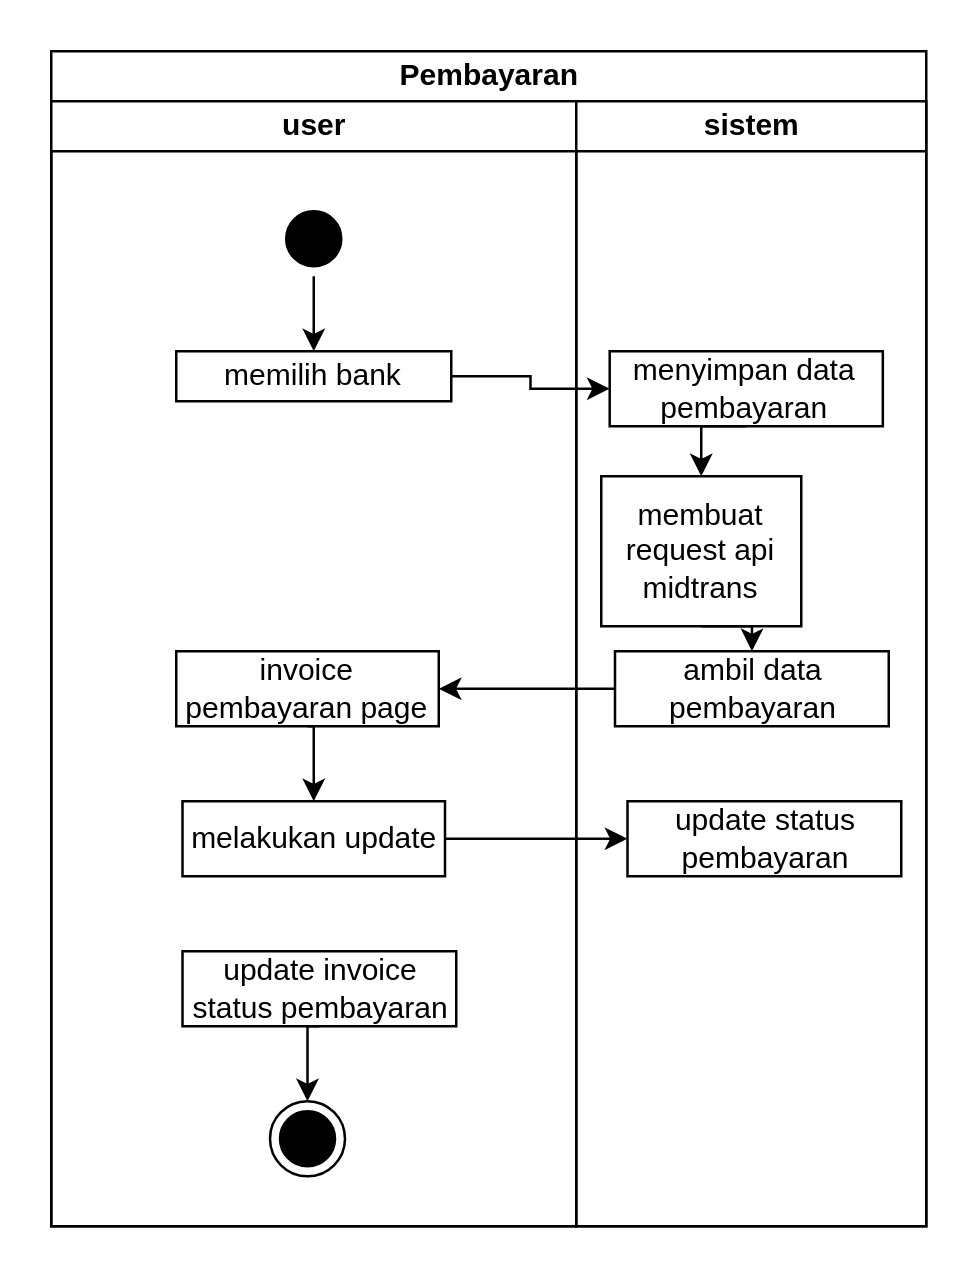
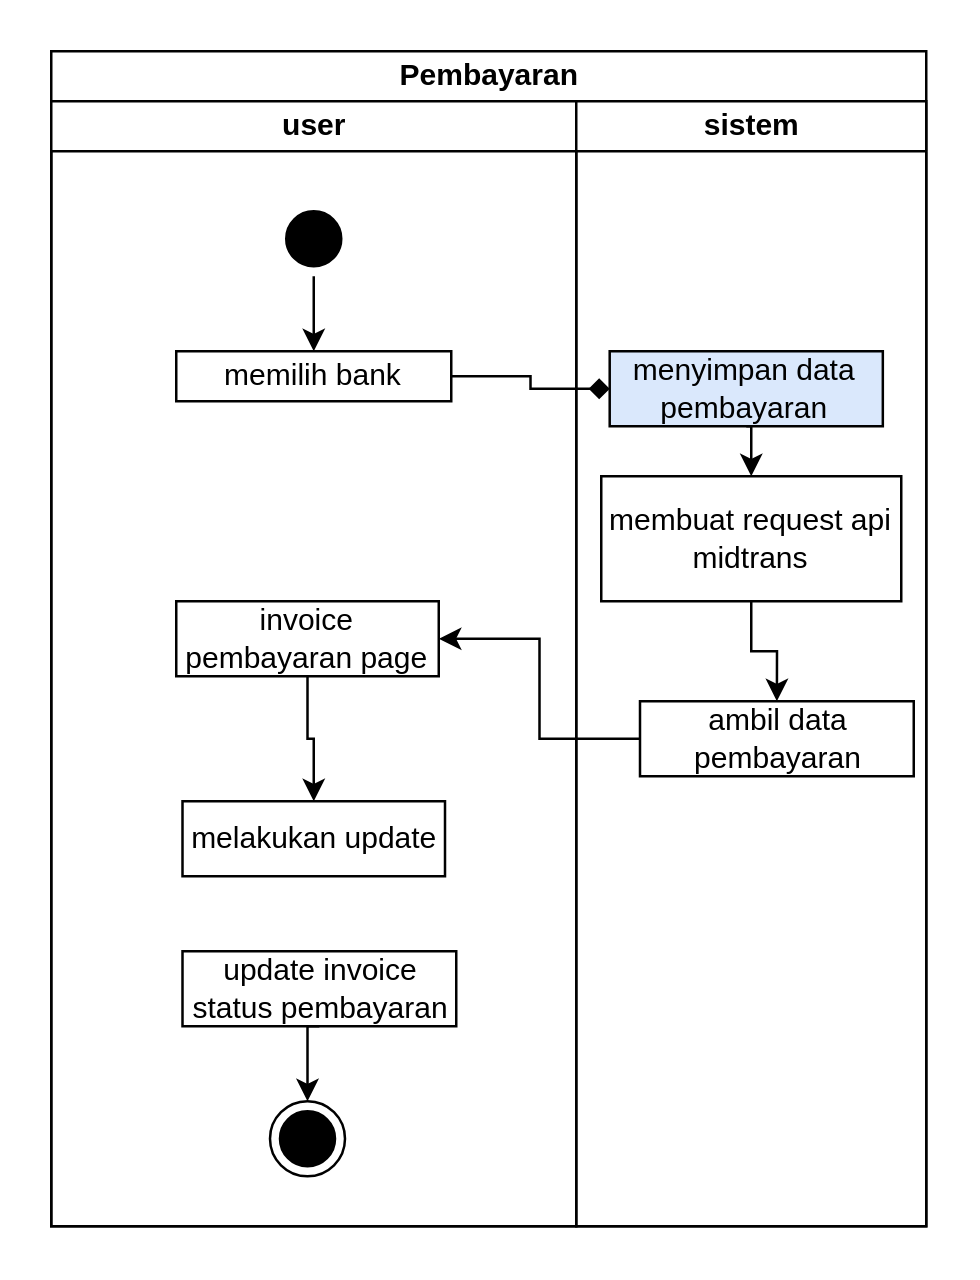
(590, 389) -> (589, 389)
(746, 389) -> (746, 389)
(701, 551) -> (751, 539)
(308, 689) -> (308, 639)
(752, 689) -> (777, 739)
(508, 839) -> none
(764, 839) -> none
